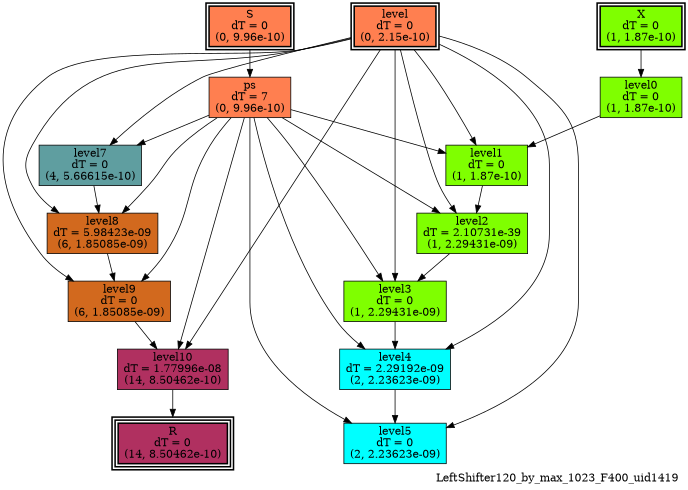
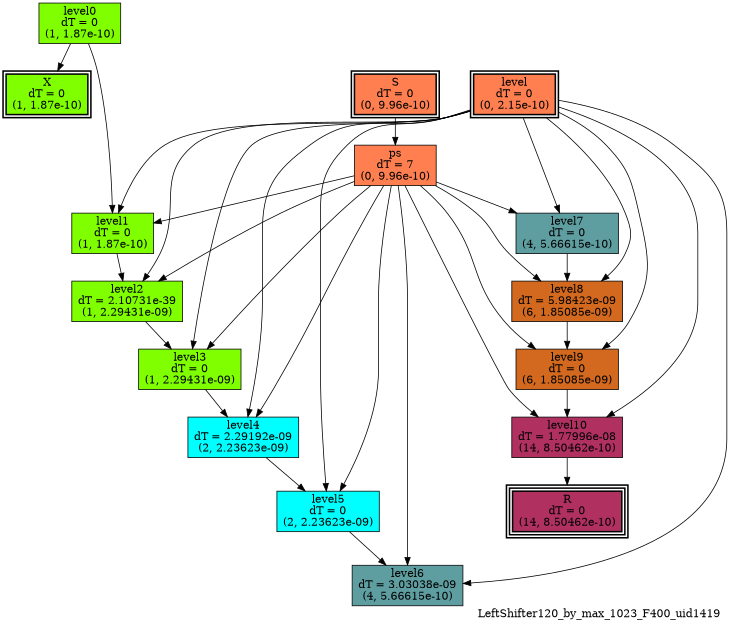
(641, 59) -> (66, 54)
none -> (408, 586)
